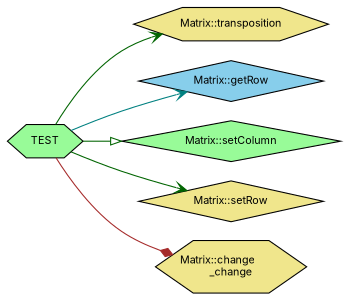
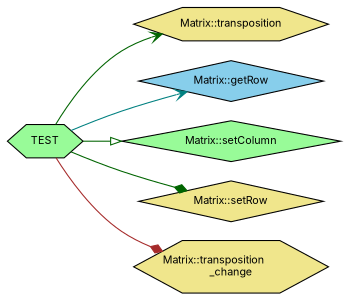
(123, 172) -> (122, 171)
(231, 267) -> (231, 267)
